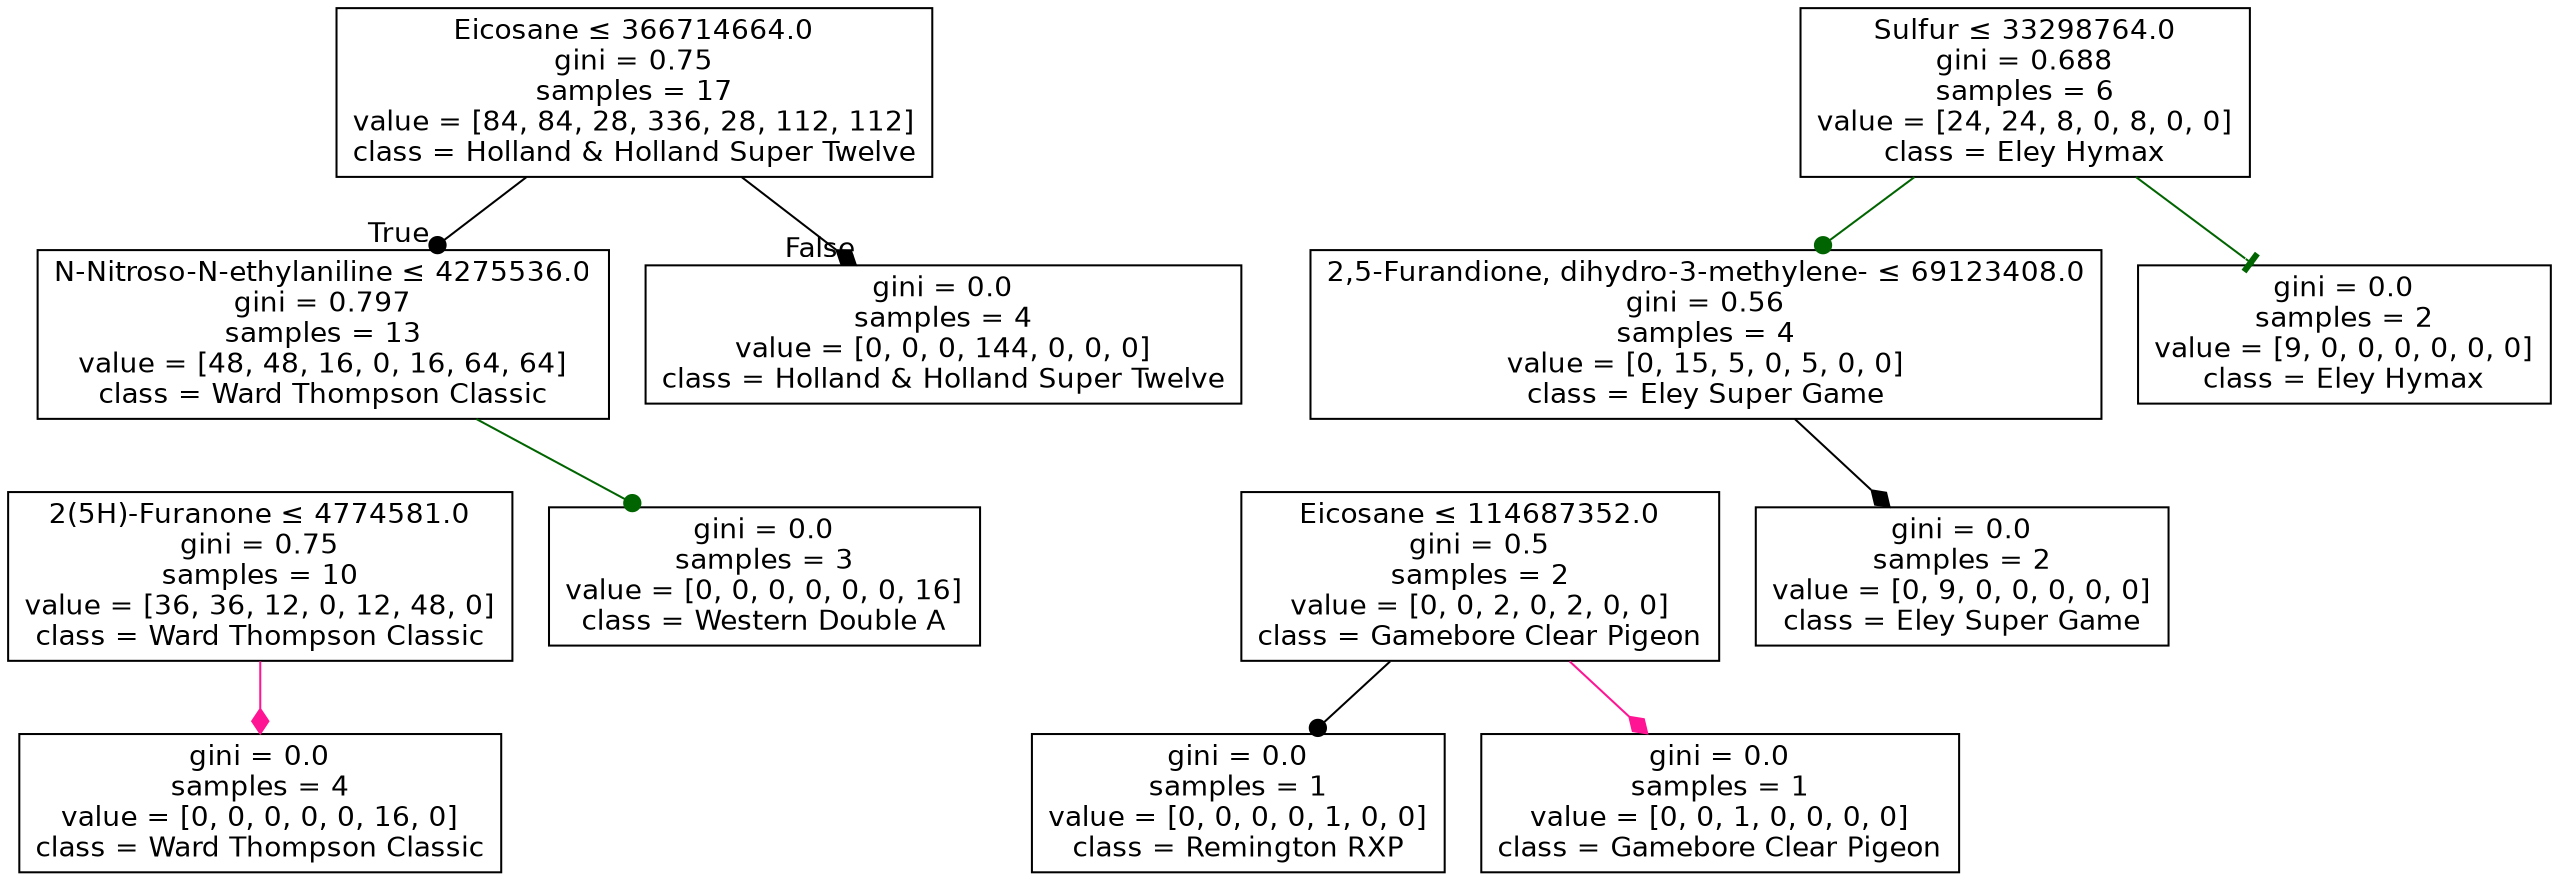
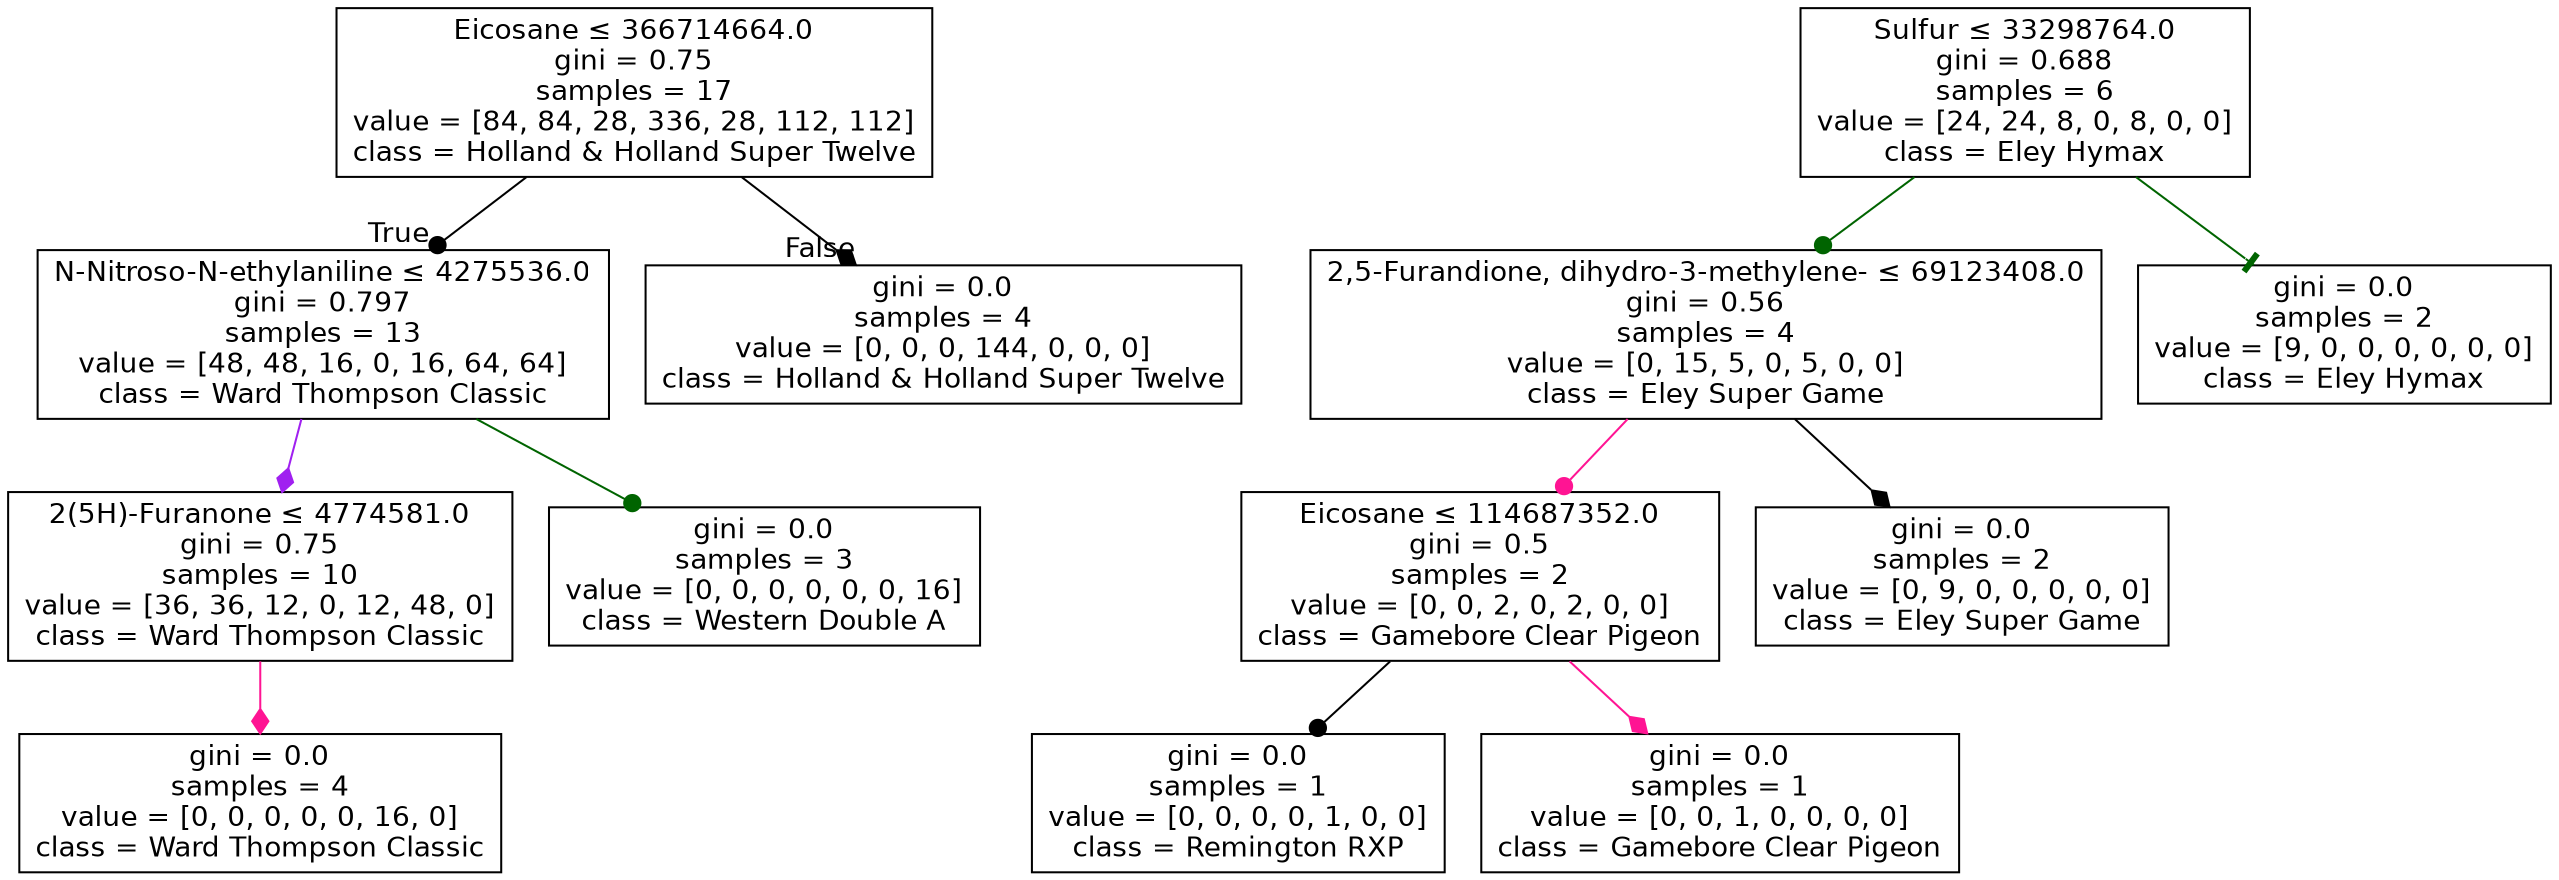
none -> (295, 444)
none -> (1599, 449)
